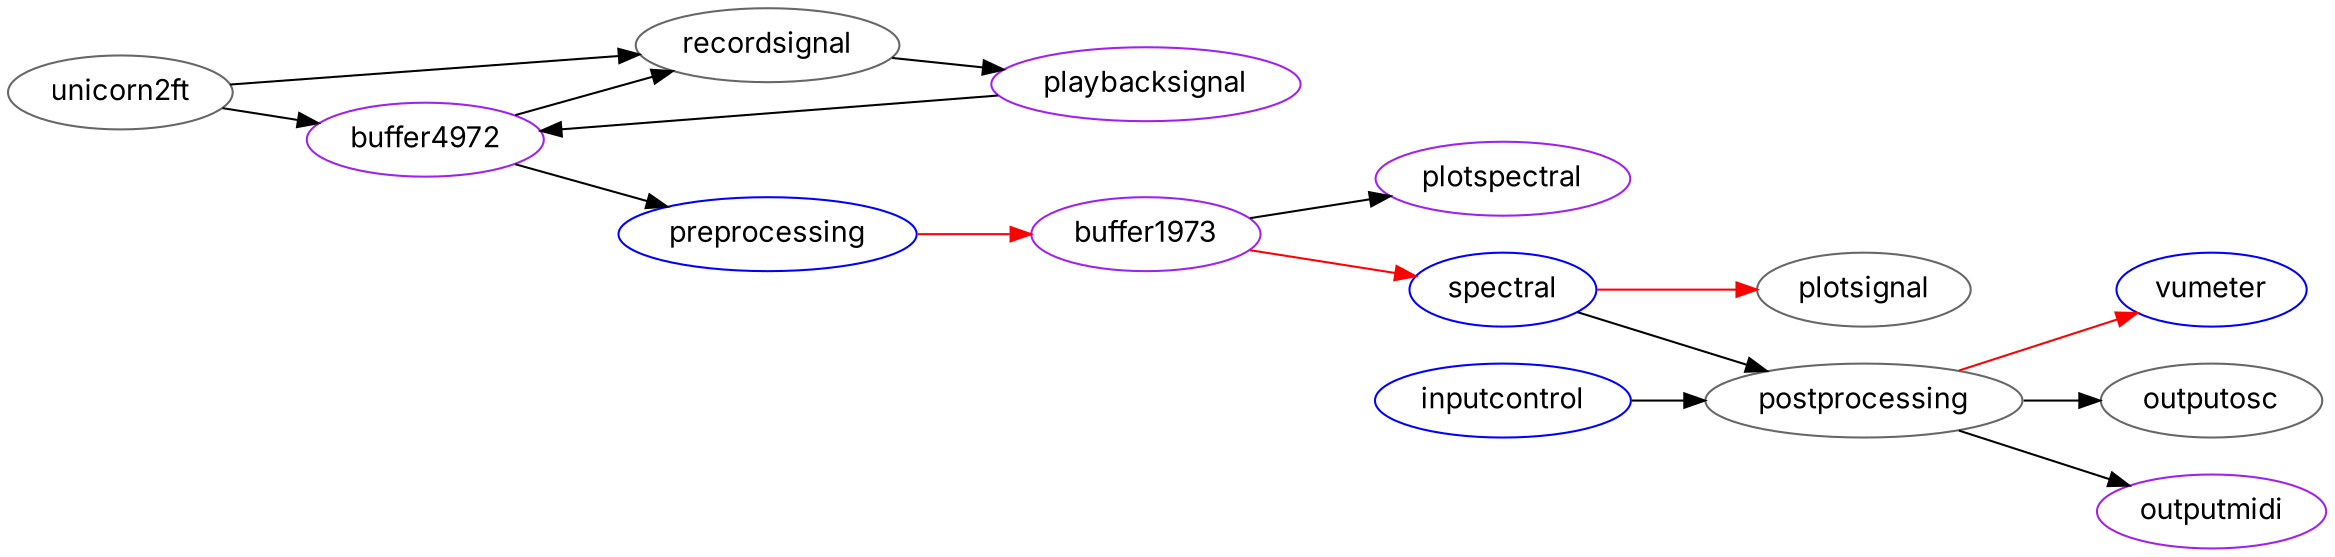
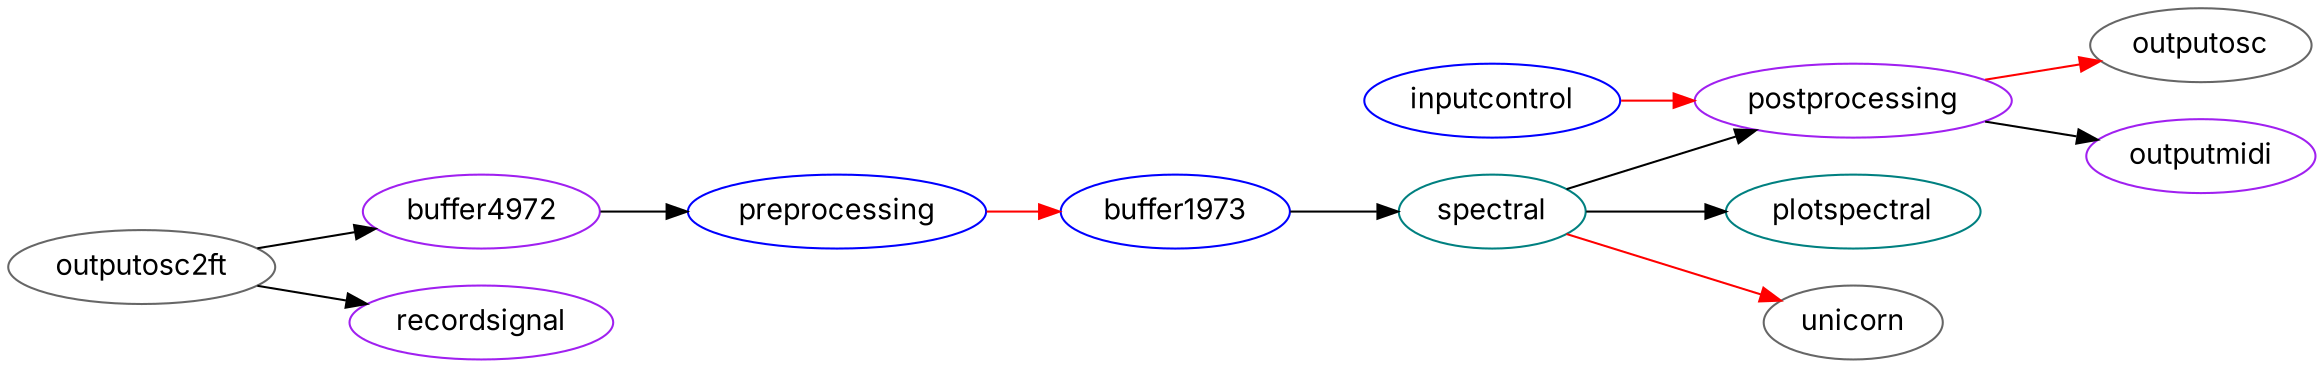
(768, 45) -> (481, 323)
(1146, 84) -> none
(120, 92) -> (142, 267)
(584, 96) -> none
(1503, 179) -> (1853, 212)
(1310, 209) -> (1646, 212)
(1146, 234) -> (1175, 212)
(1323, 262) -> (1334, 212)
(1503, 290) -> (1492, 212)
(1864, 290) -> (1853, 323)
(2212, 290) -> none
(1658, 401) -> (1647, 101)
(1864, 401) -> (1853, 101)
(2051, 401) -> (2032, 72)
